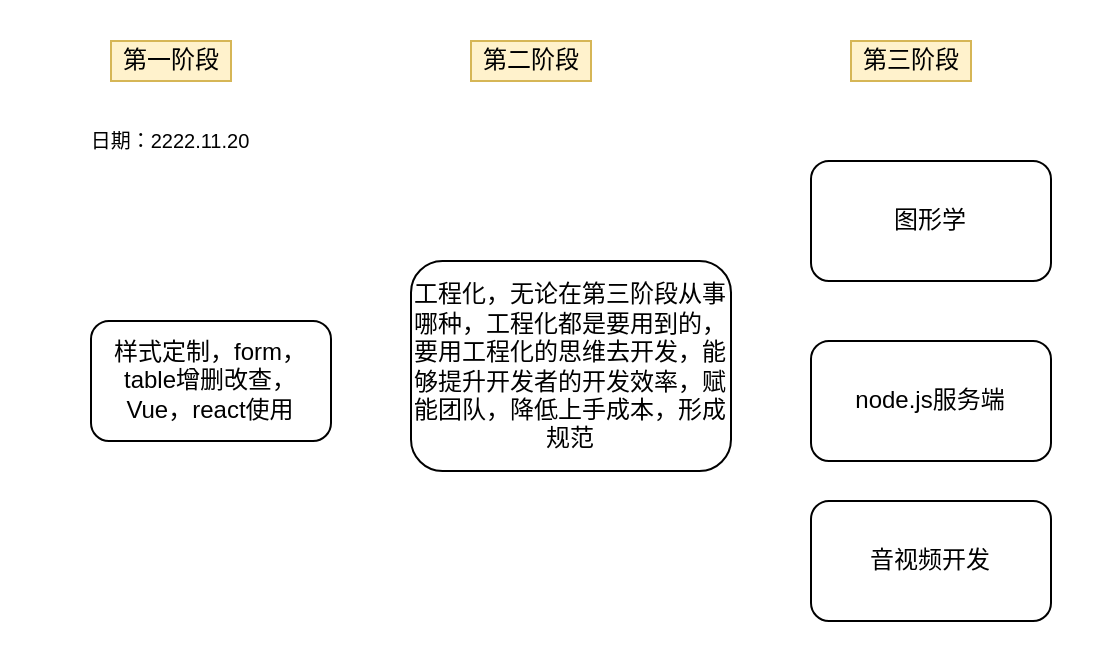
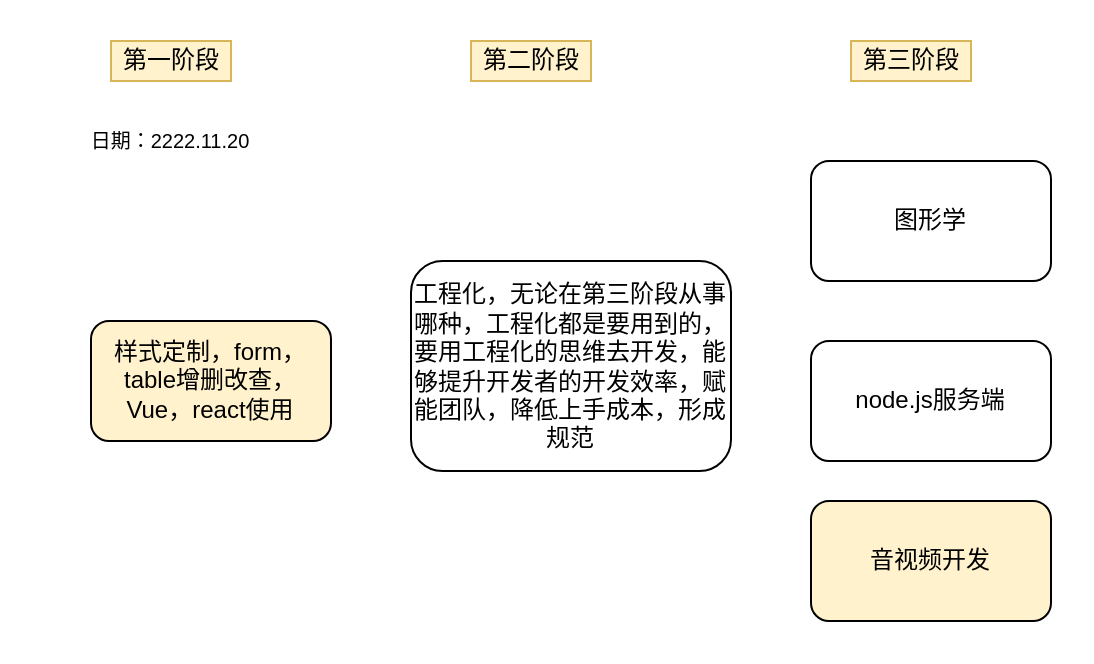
(211, 381) -> (211, 381)
(931, 561) -> (931, 561)
